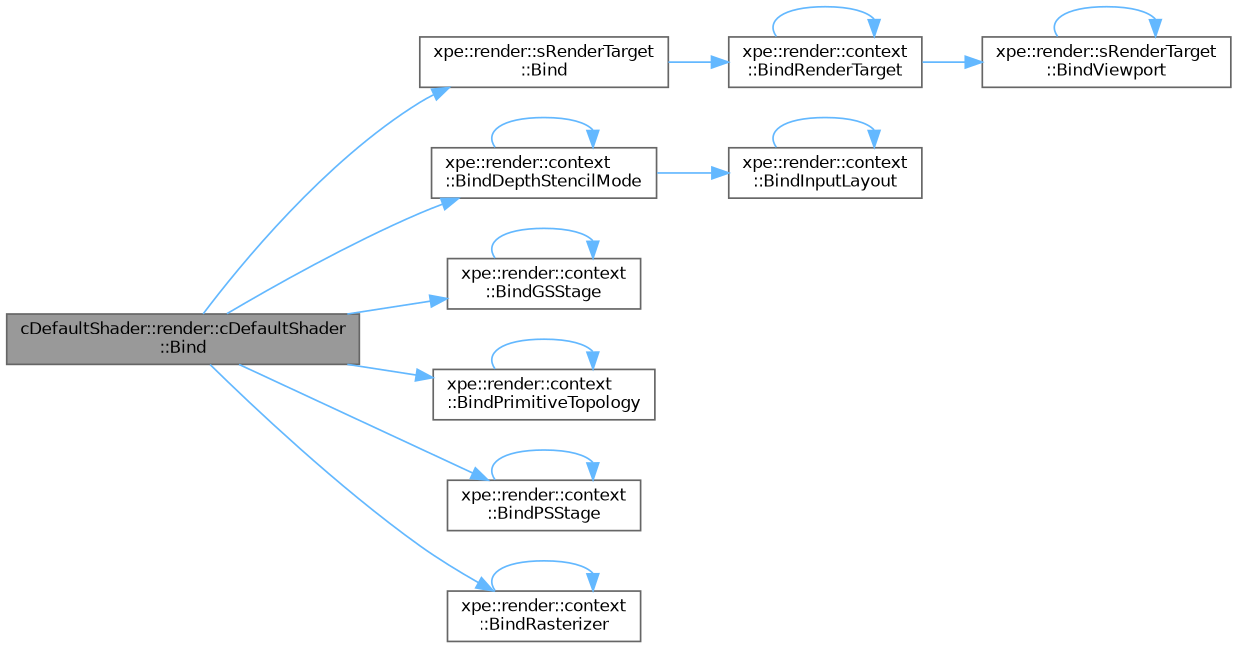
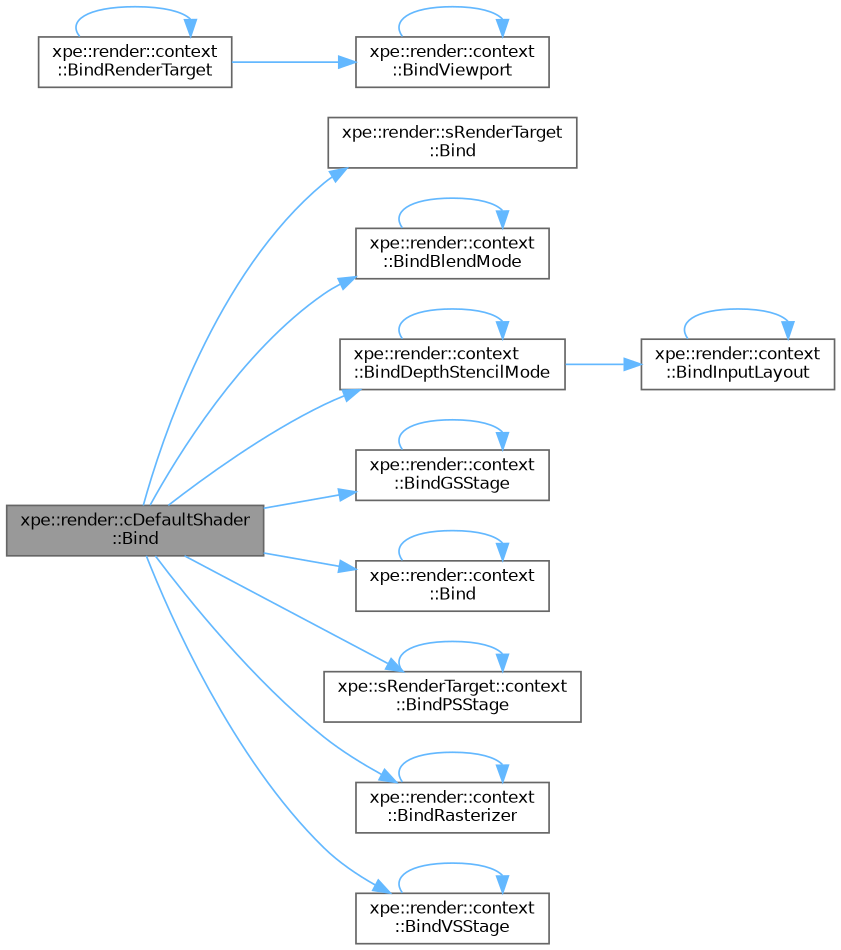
(690, 62) -> none
(1107, 62) -> (453, 62)
none -> (453, 254)
(183, 339) -> (135, 531)
(544, 395) -> (453, 586)
(544, 505) -> (453, 697)
none -> (453, 919)
